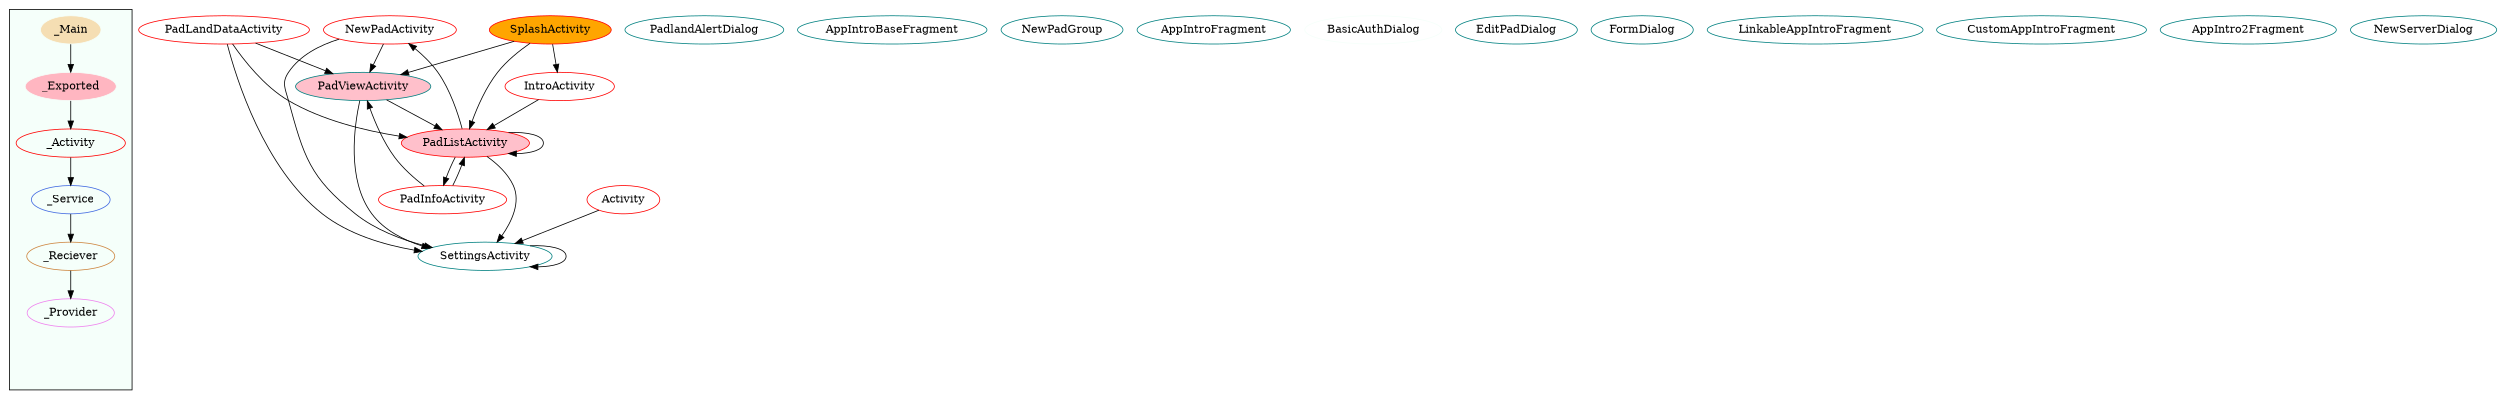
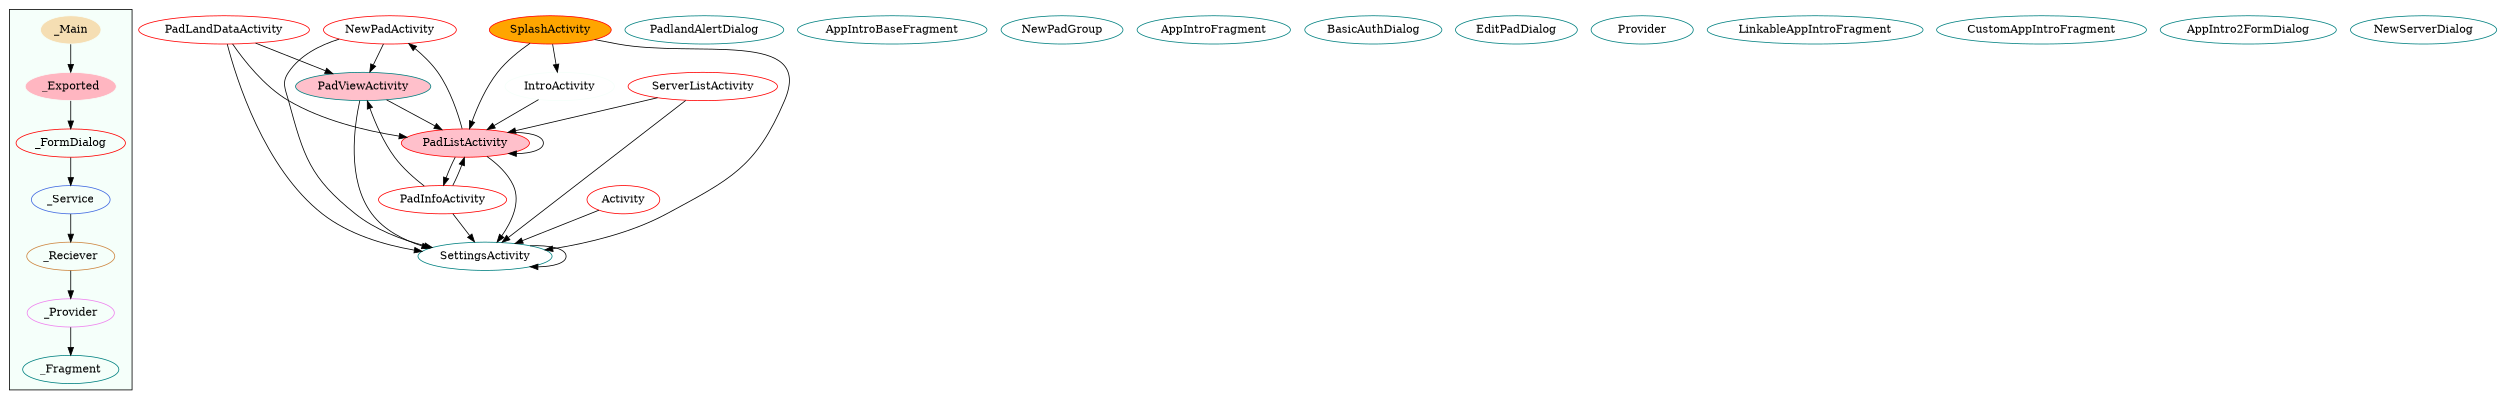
(1373, 30) -> (1373, 30)
(1642, 30) -> (1642, 30)
(2248, 30) -> (2248, 30)
(461, 57) -> (772, 127)
(560, 86) -> (560, 86)
none -> (703, 86)
(71, 143) -> (71, 143)
none -> (461, 225)
none -> (71, 369)
